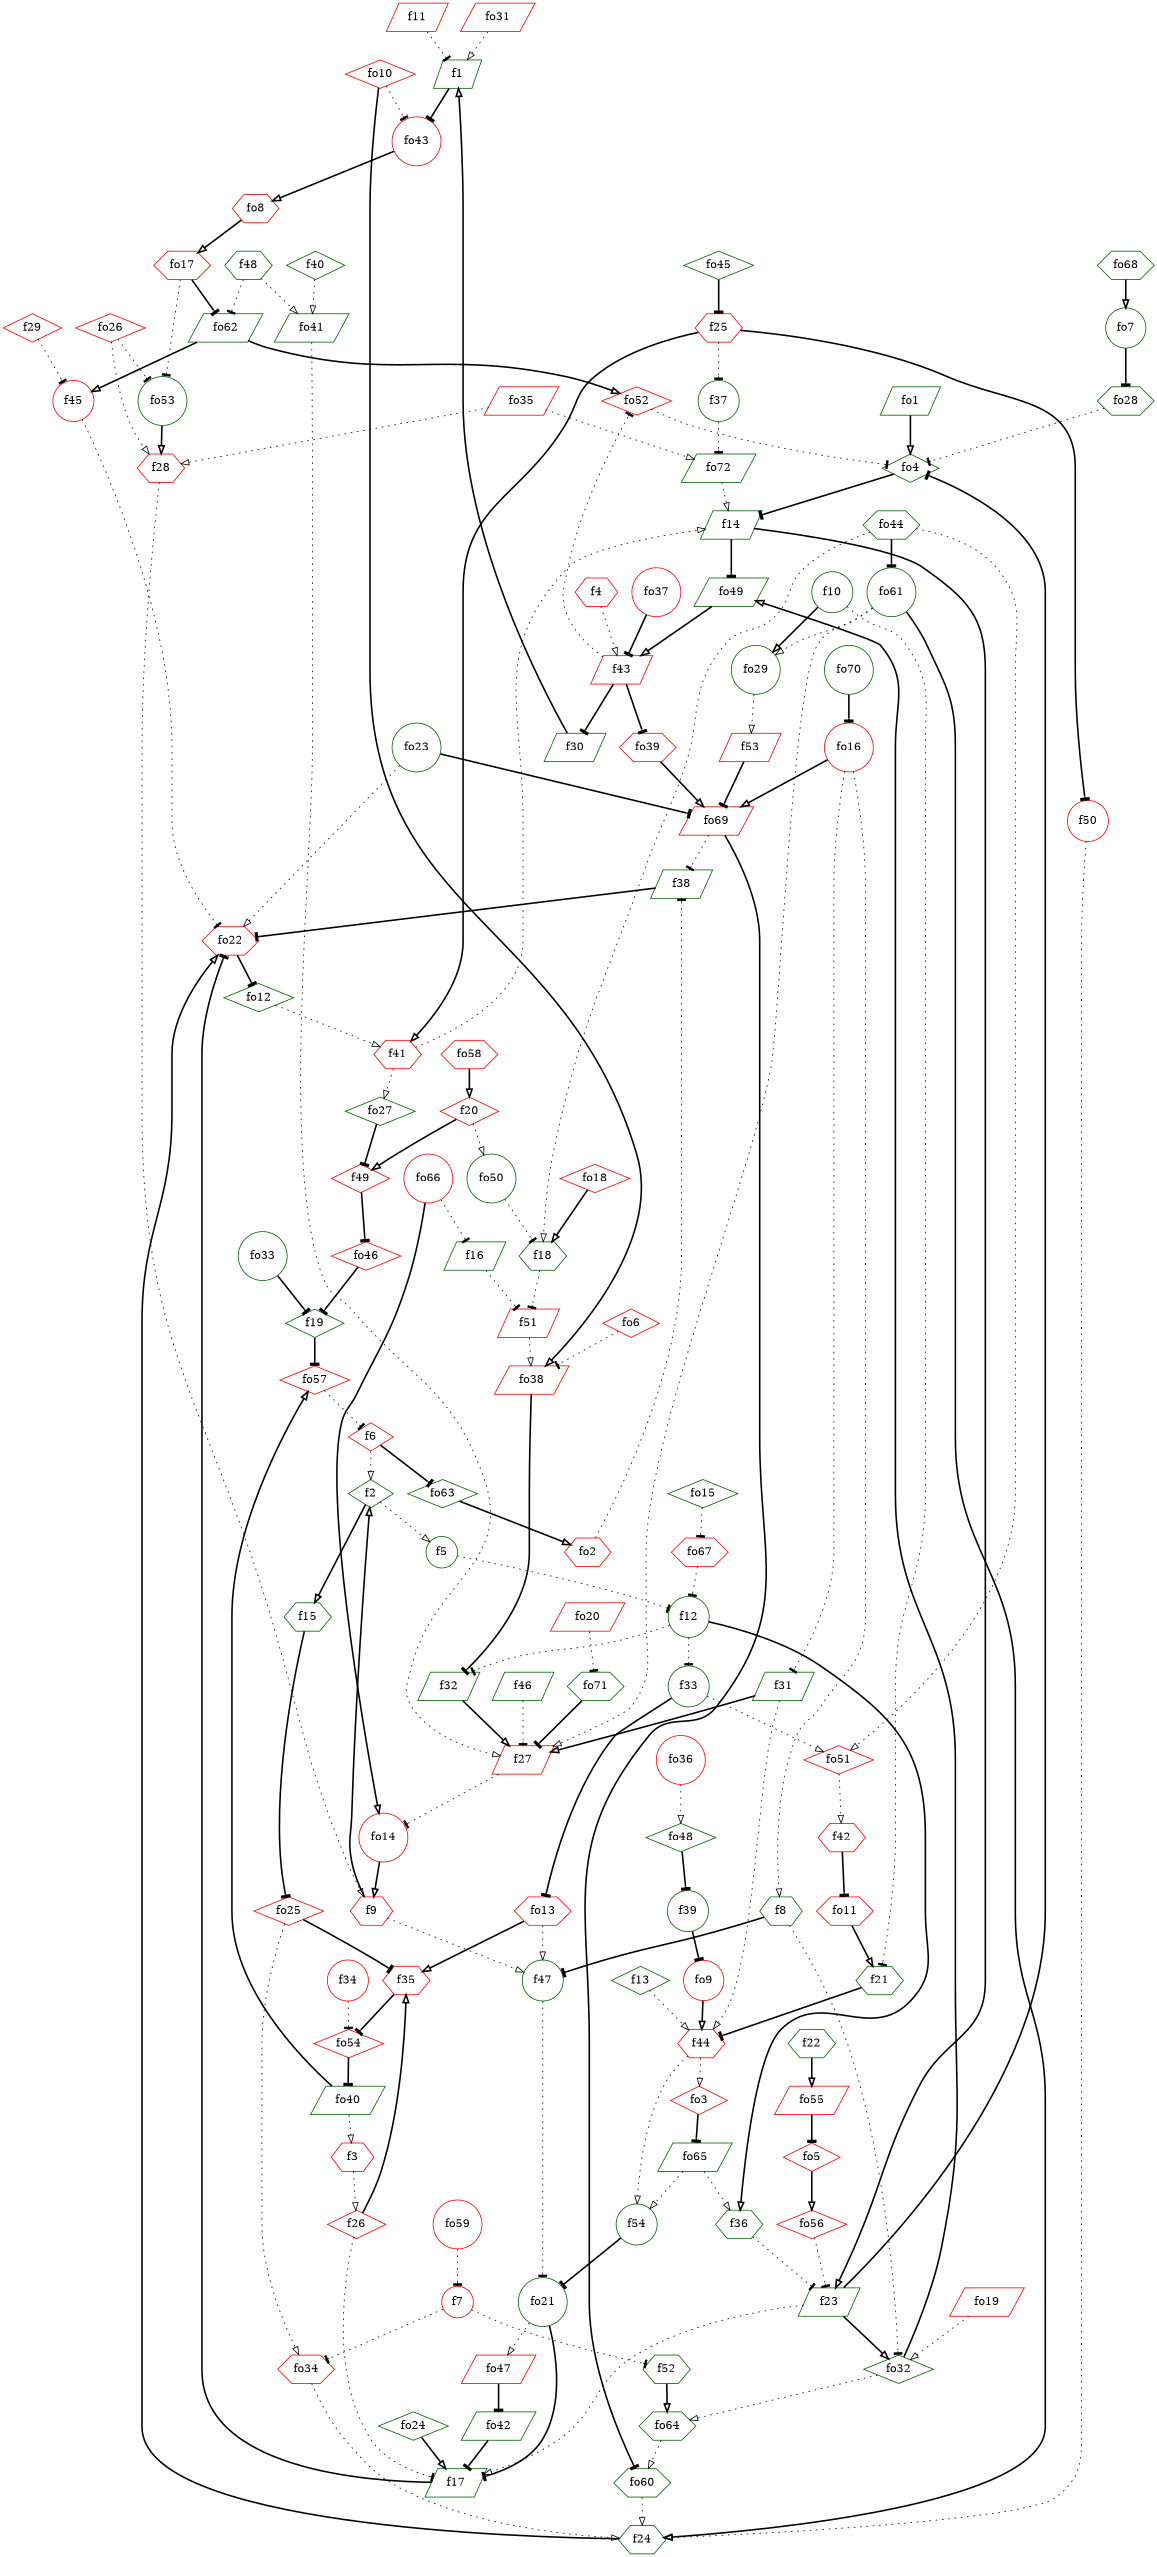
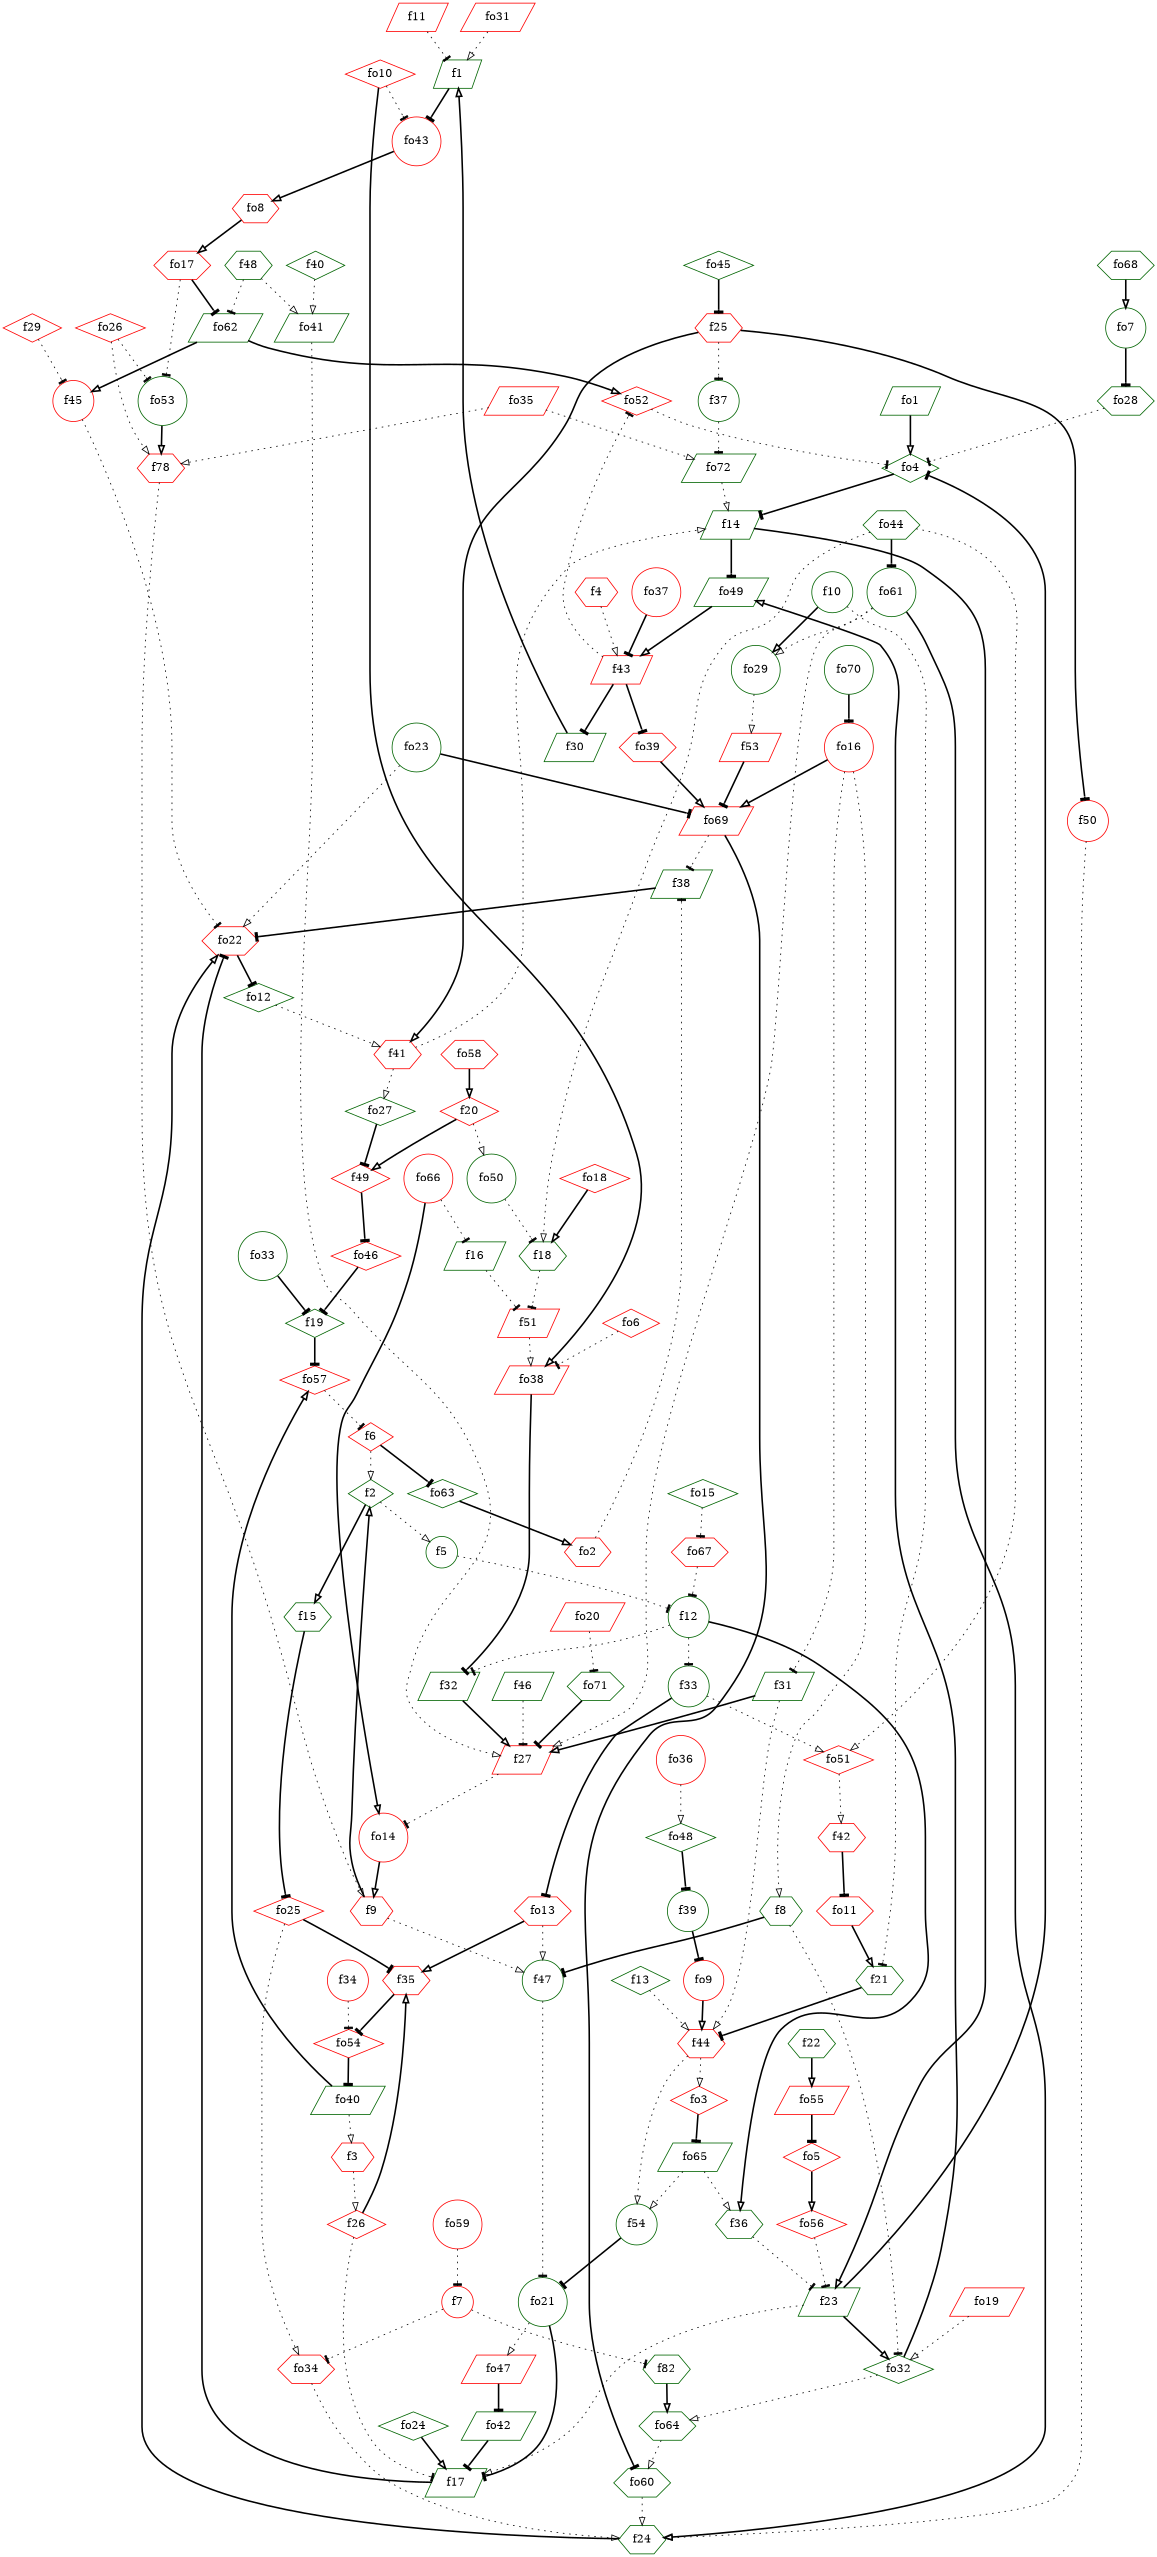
(161, 468) -> (161, 468)
(667, 2369) -> (667, 2369)
